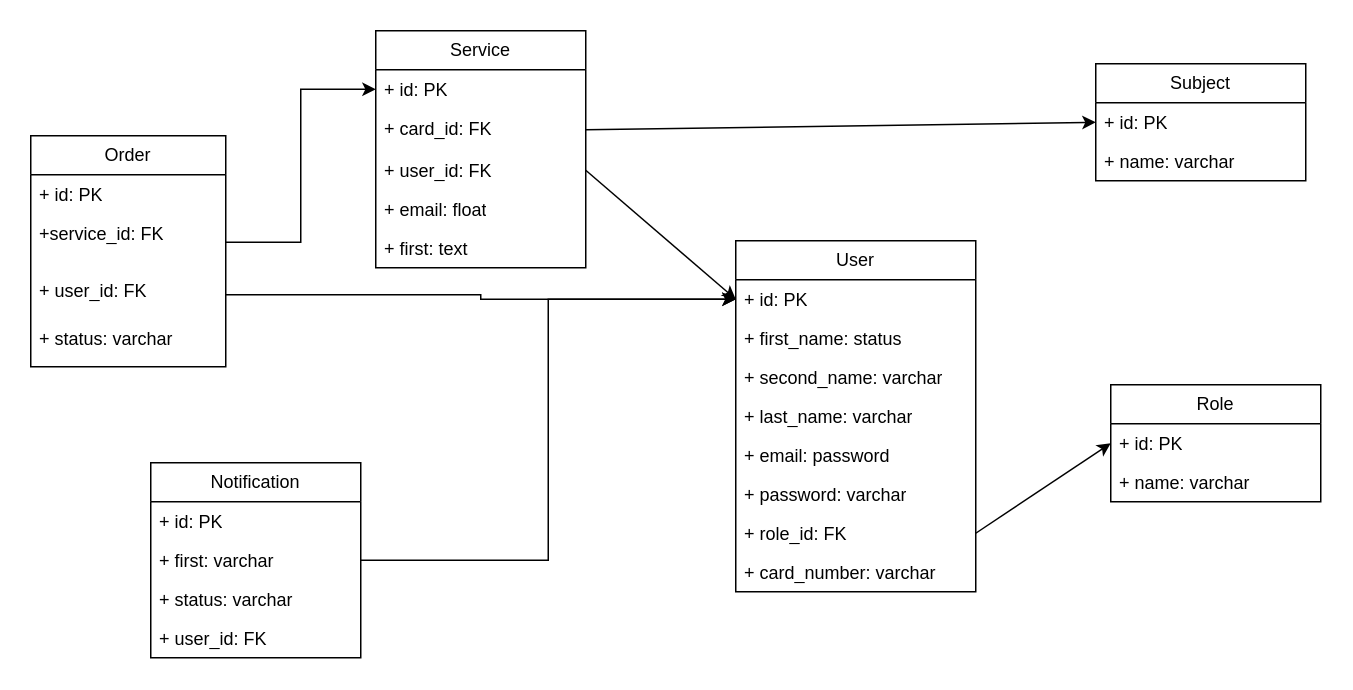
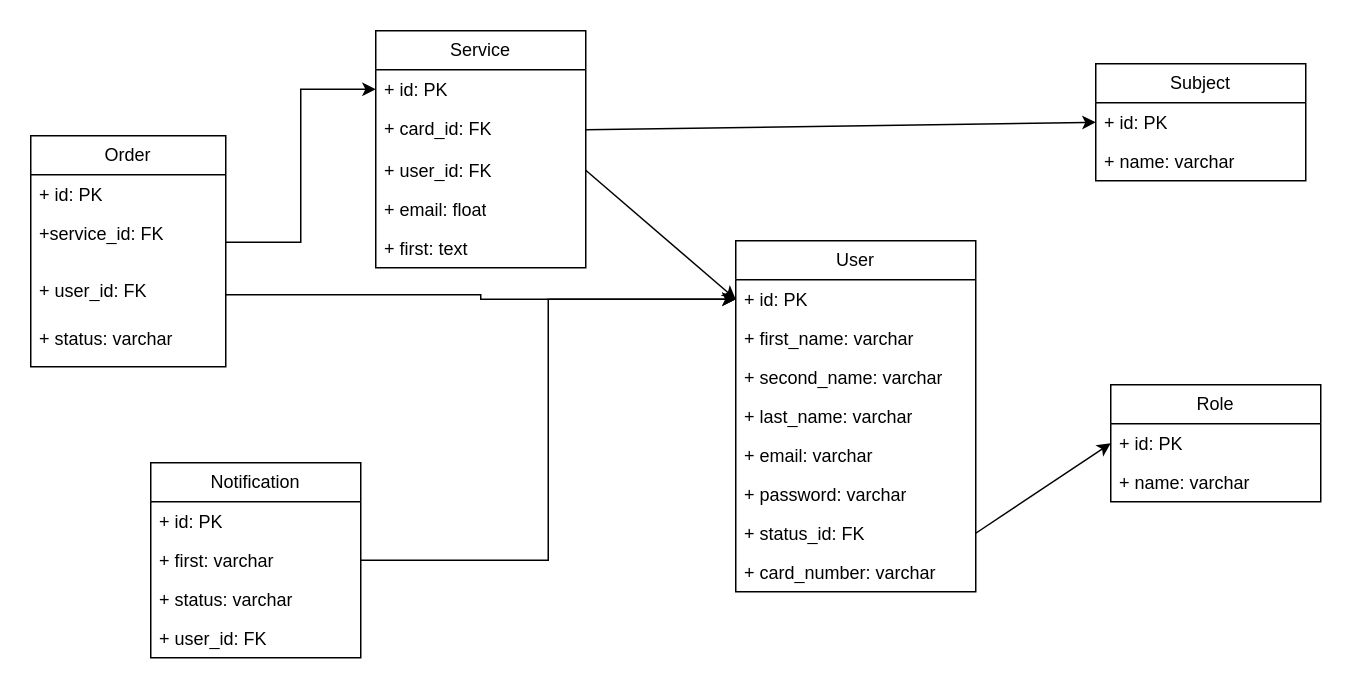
(836, 340) -> (841, 340)
(819, 457) -> (814, 457)
(799, 535) -> (811, 535)
